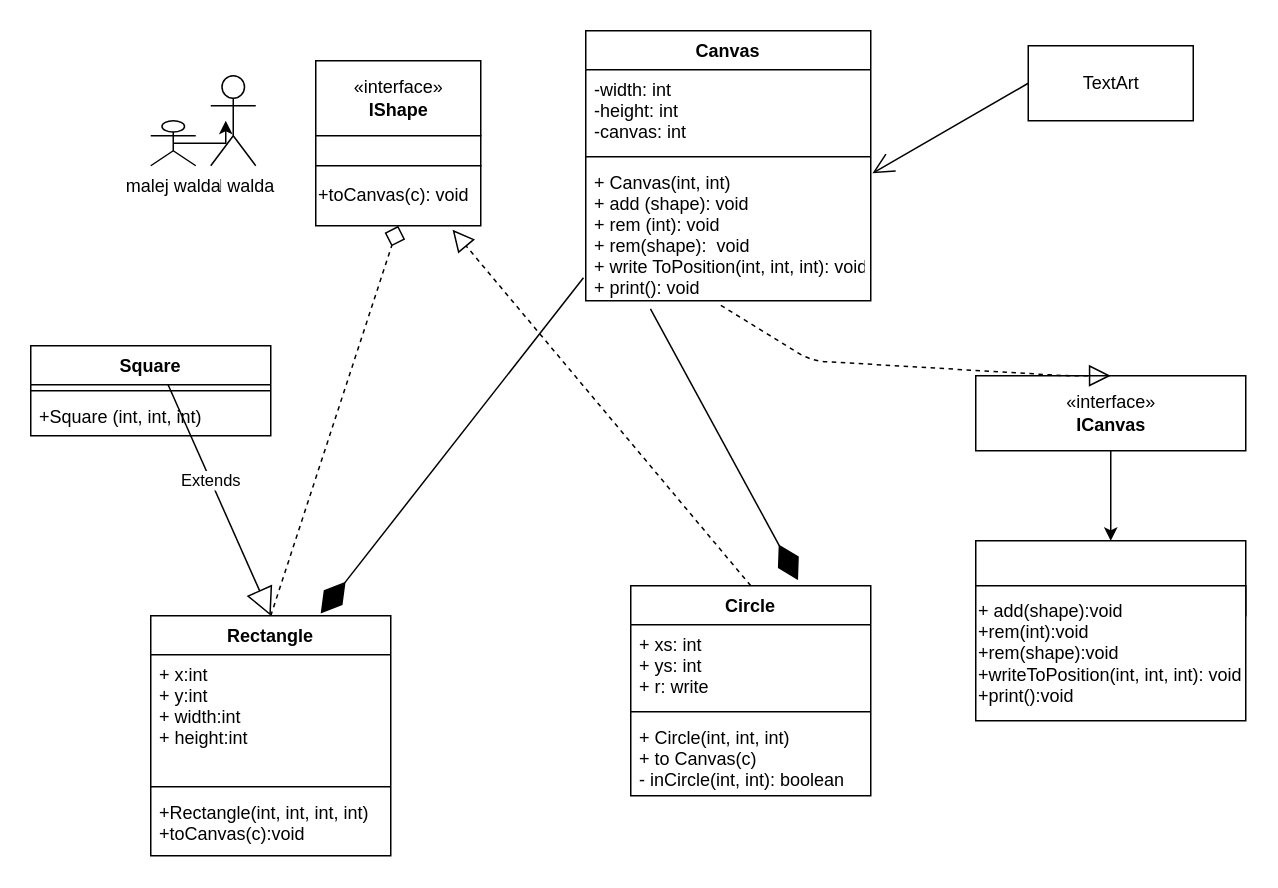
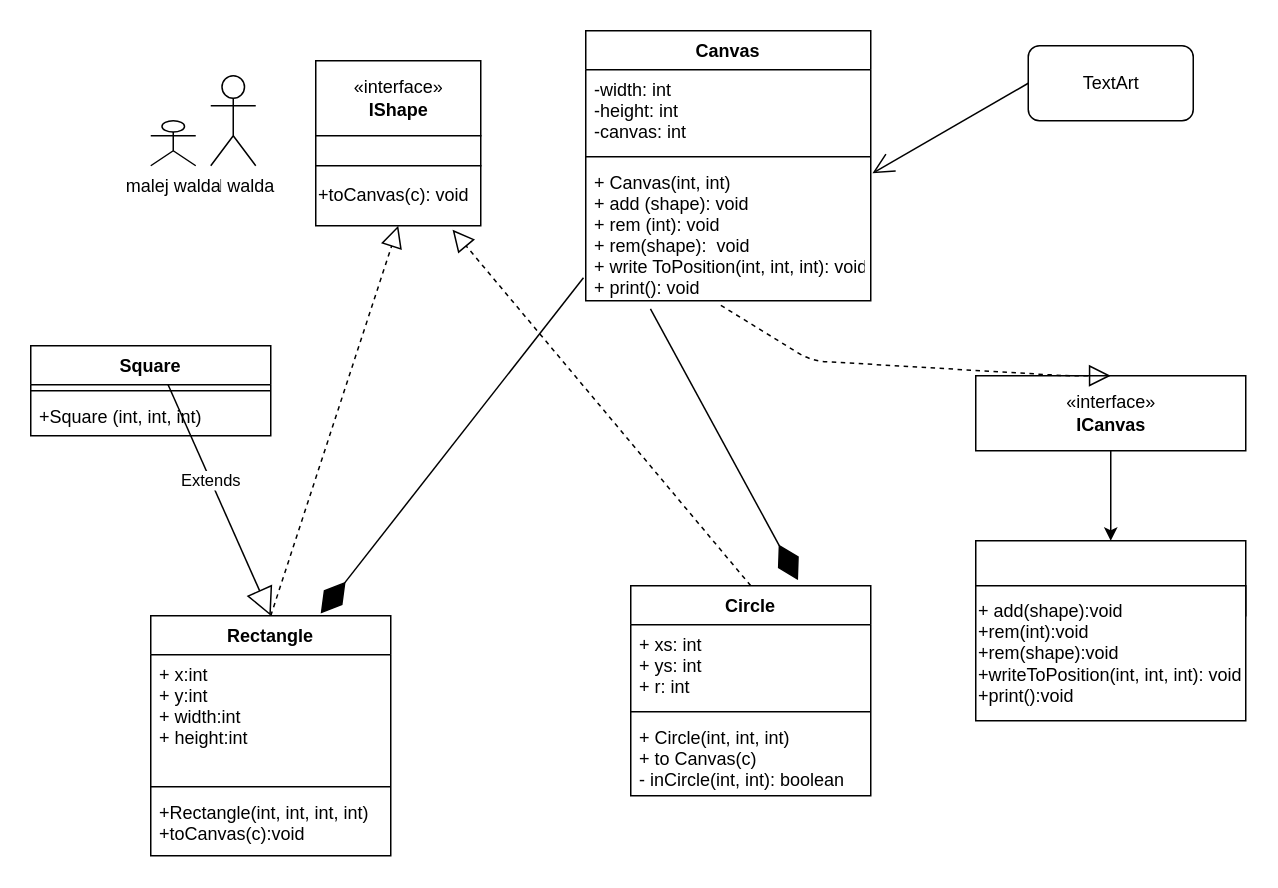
(1111, 83) -> (1111, 83)
(213, 143) -> none
(391, 247) -> (391, 247)
(675, 645) -> (675, 645)
